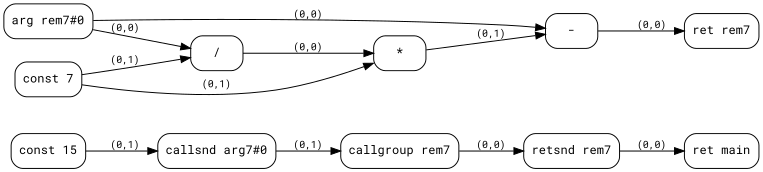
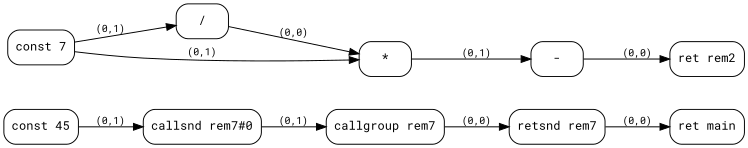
(48, 21) -> none
(722, 31) -> (707, 59)
(48, 151) -> (41, 127)
(217, 151) -> (202, 127)
